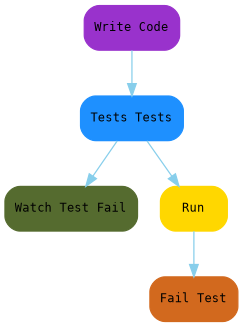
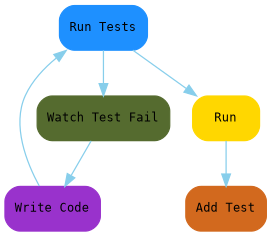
(132, 118) -> (103, 28)
none -> (81, 158)
(194, 299) -> (226, 209)
